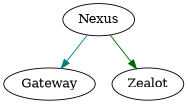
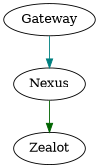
(77, 48) -> (50, 47)
